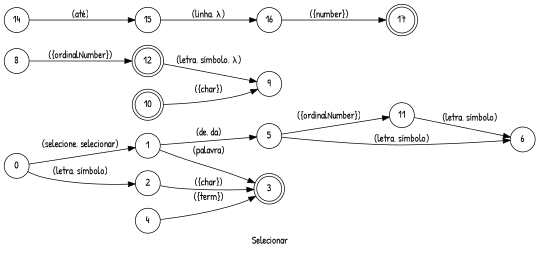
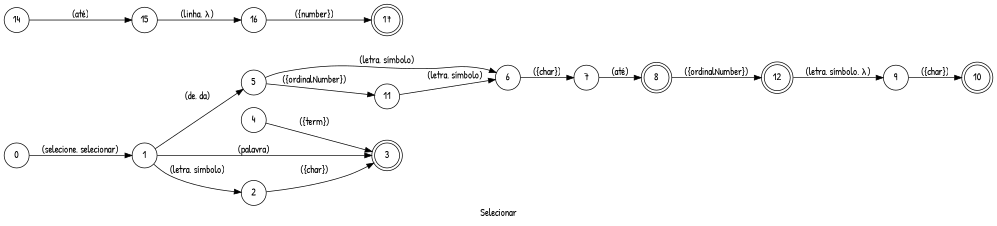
(17, 61) -> (657, 78)
none -> (586, 78)
(208, 101) -> (932, 78)
(77, 183) -> (192, 184)
